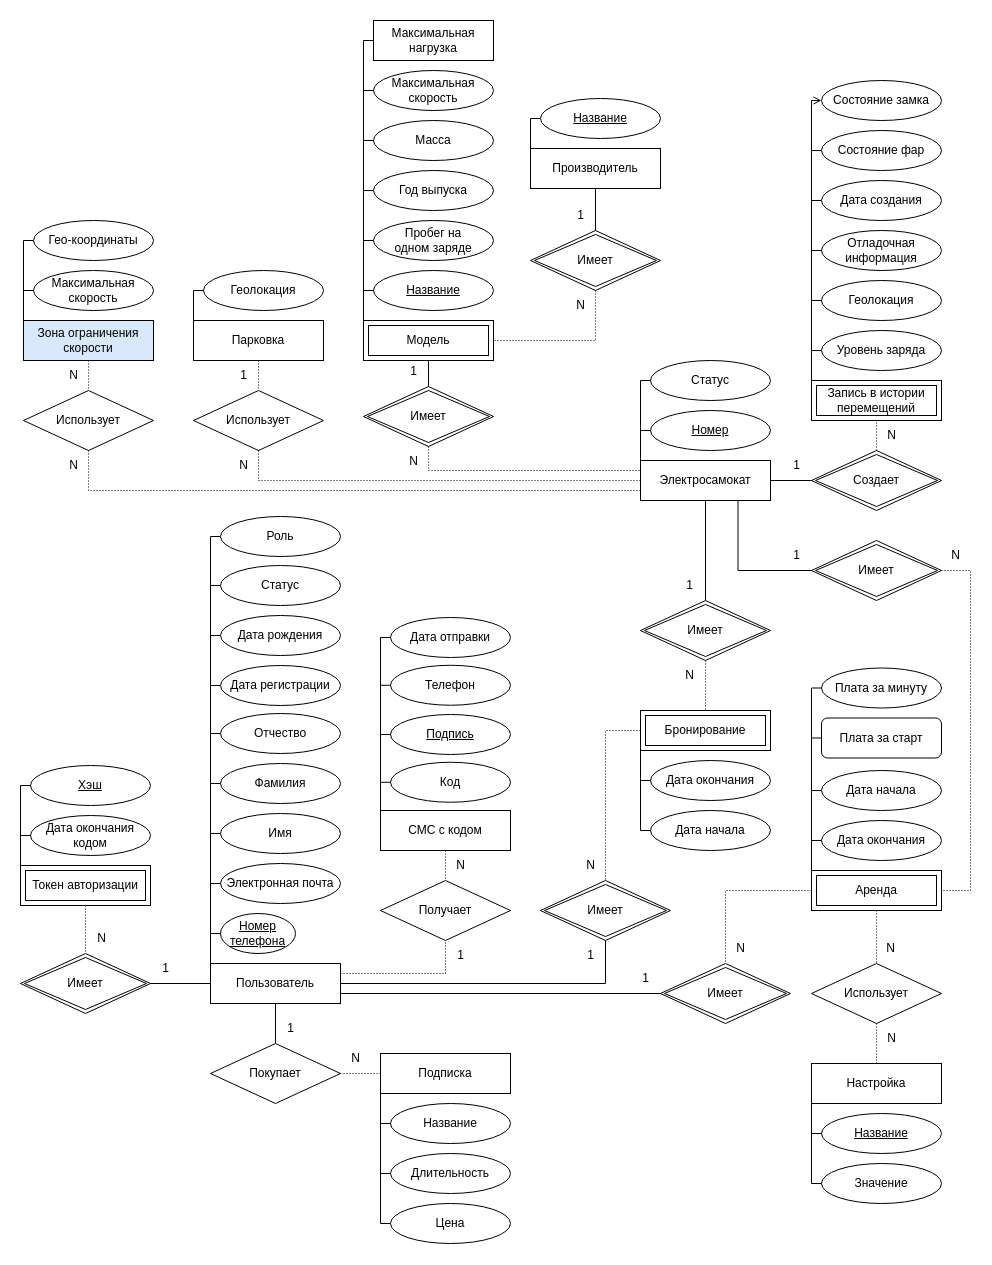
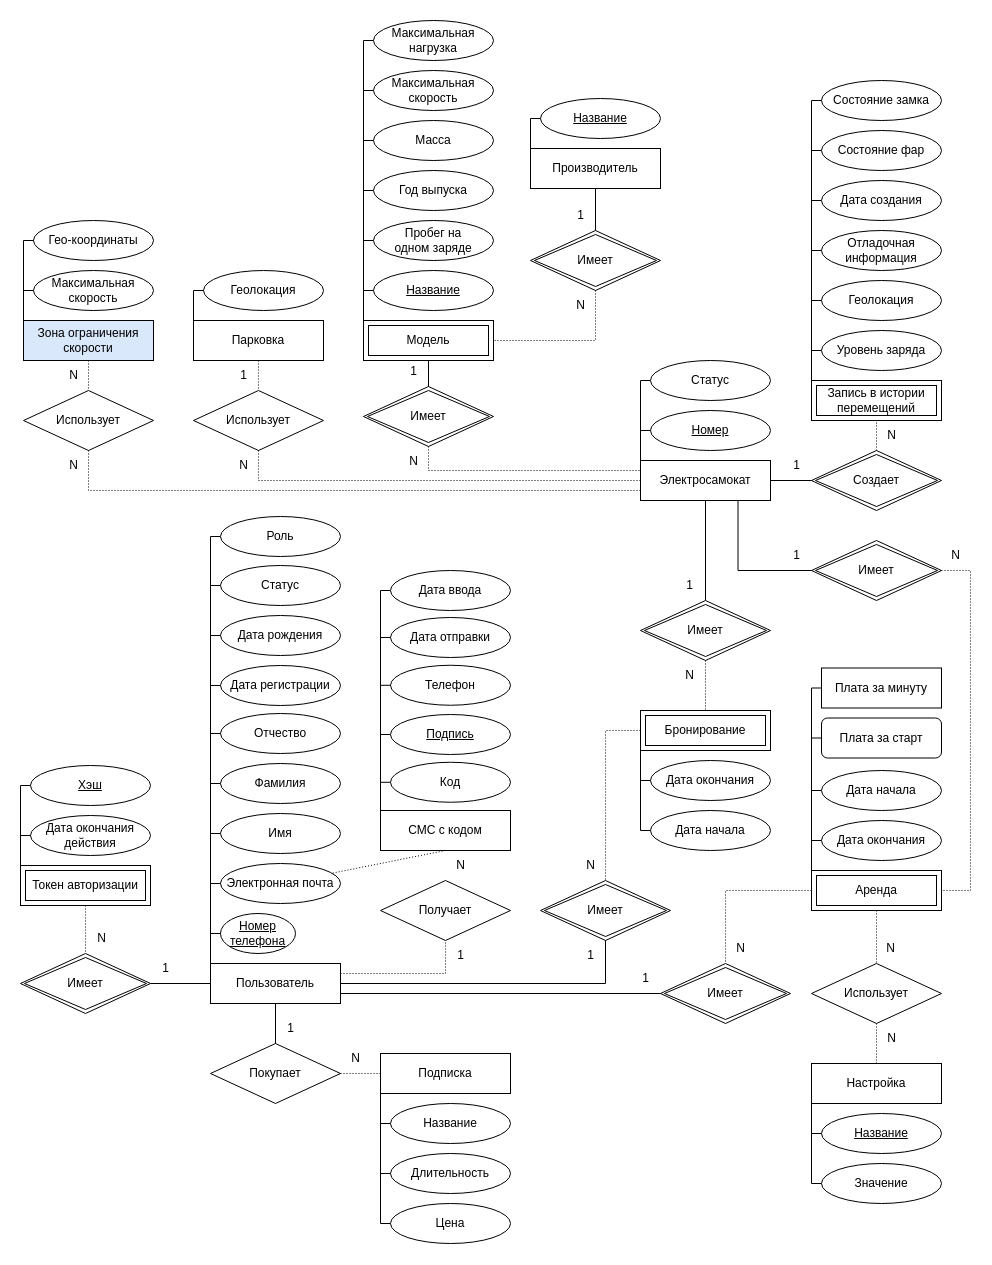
(434, 41) -> (434, 41)
(813, 101) -> (814, 101)
none -> (451, 591)
none -> (381, 608)
(882, 688) -> (882, 688)
(91, 836) -> (91, 836)
(446, 866) -> (390, 862)
